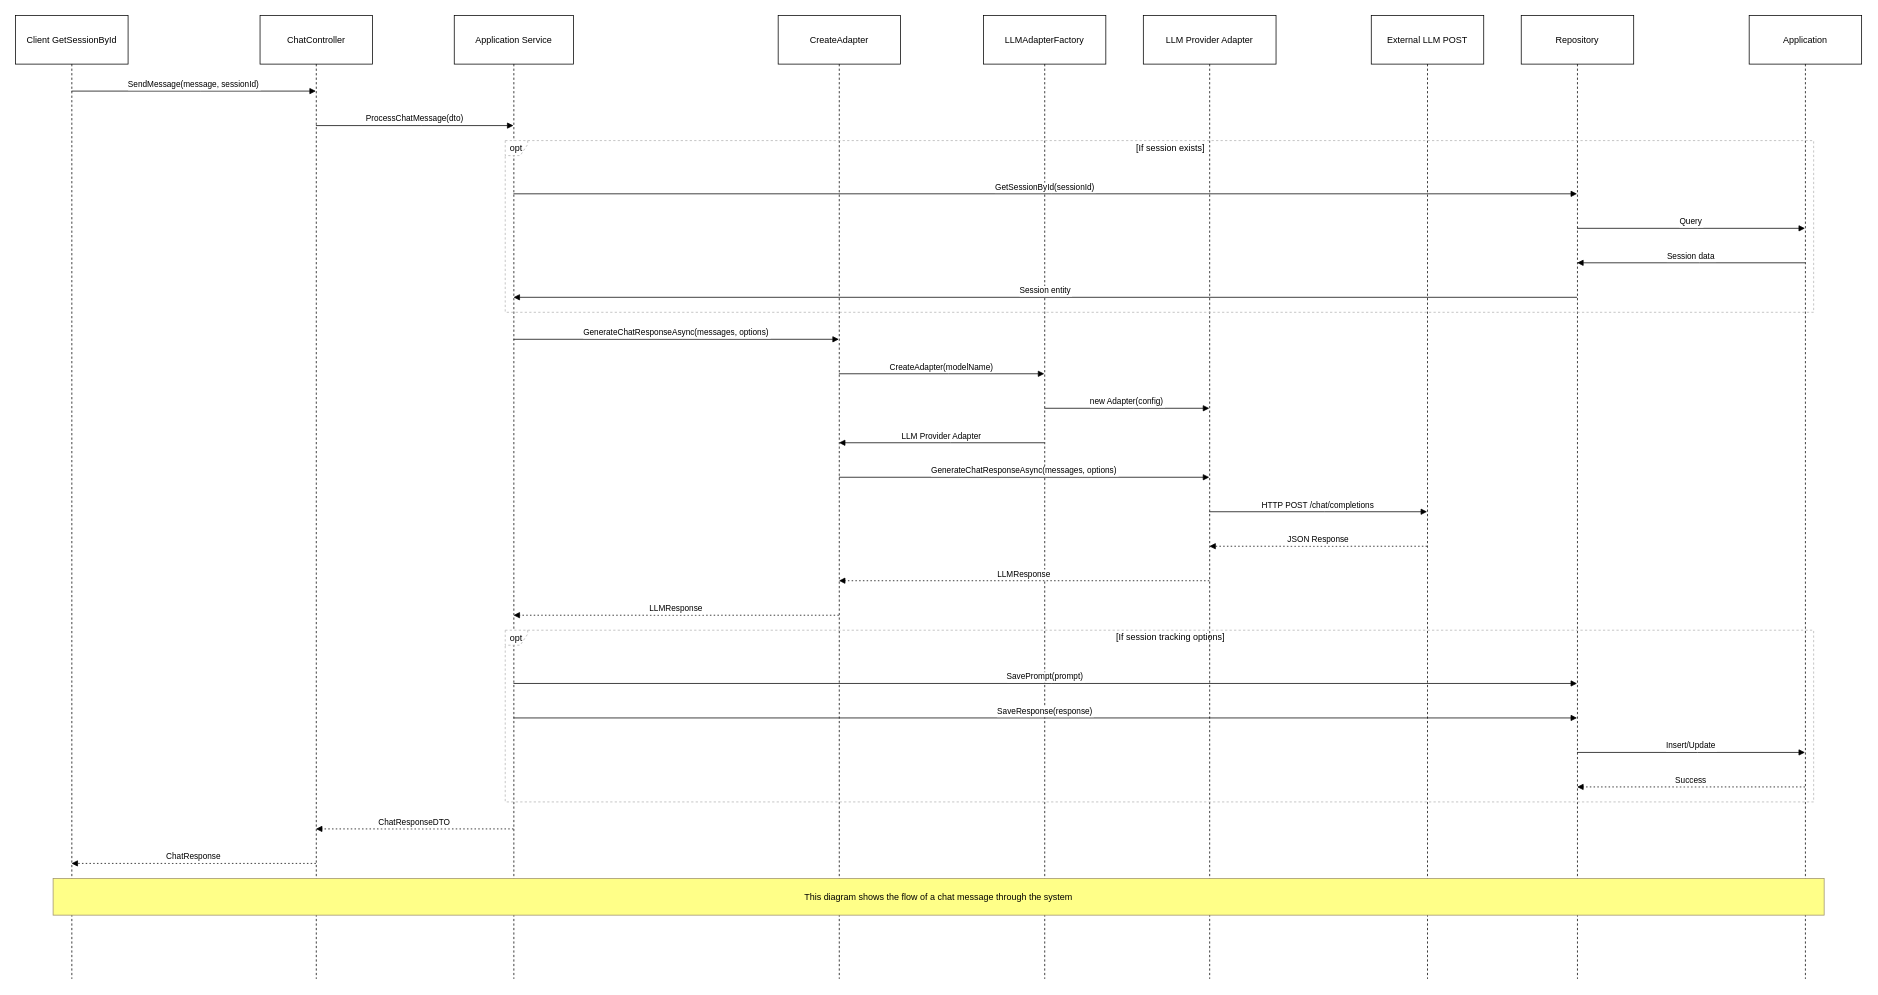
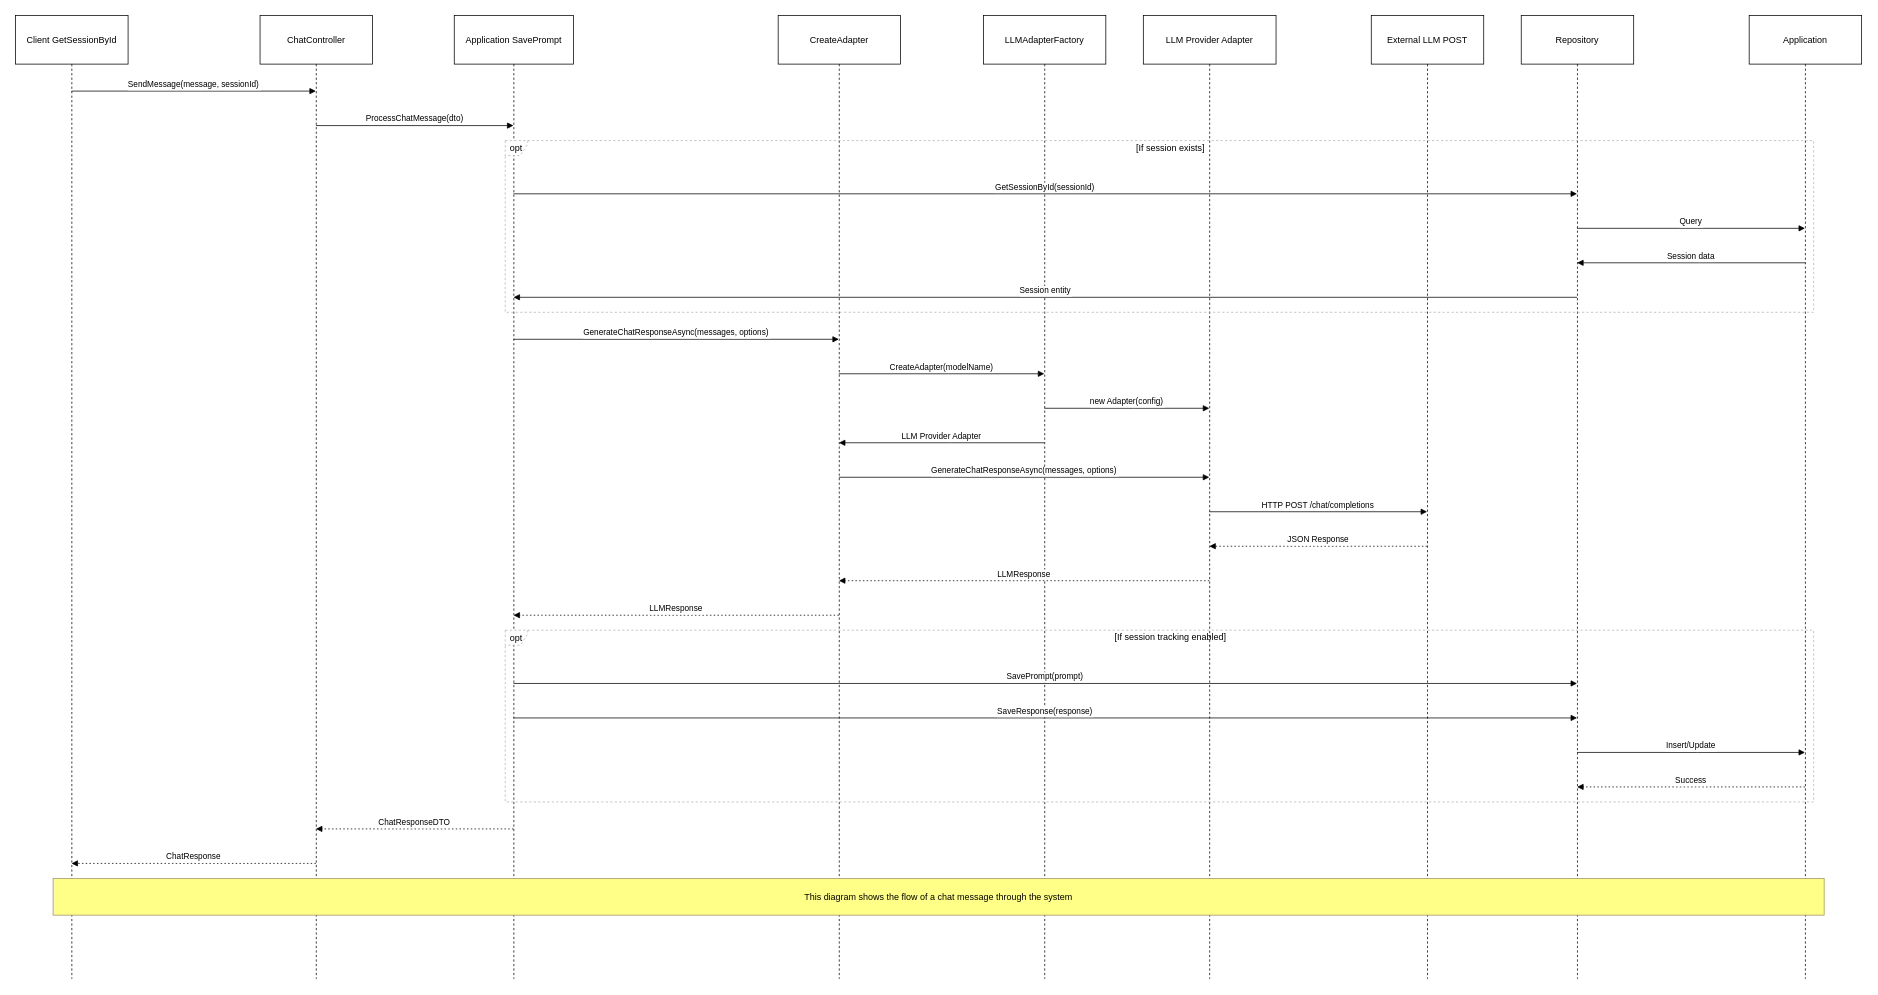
(514, 40) -> (514, 40)
(1171, 638) -> (1171, 638)
